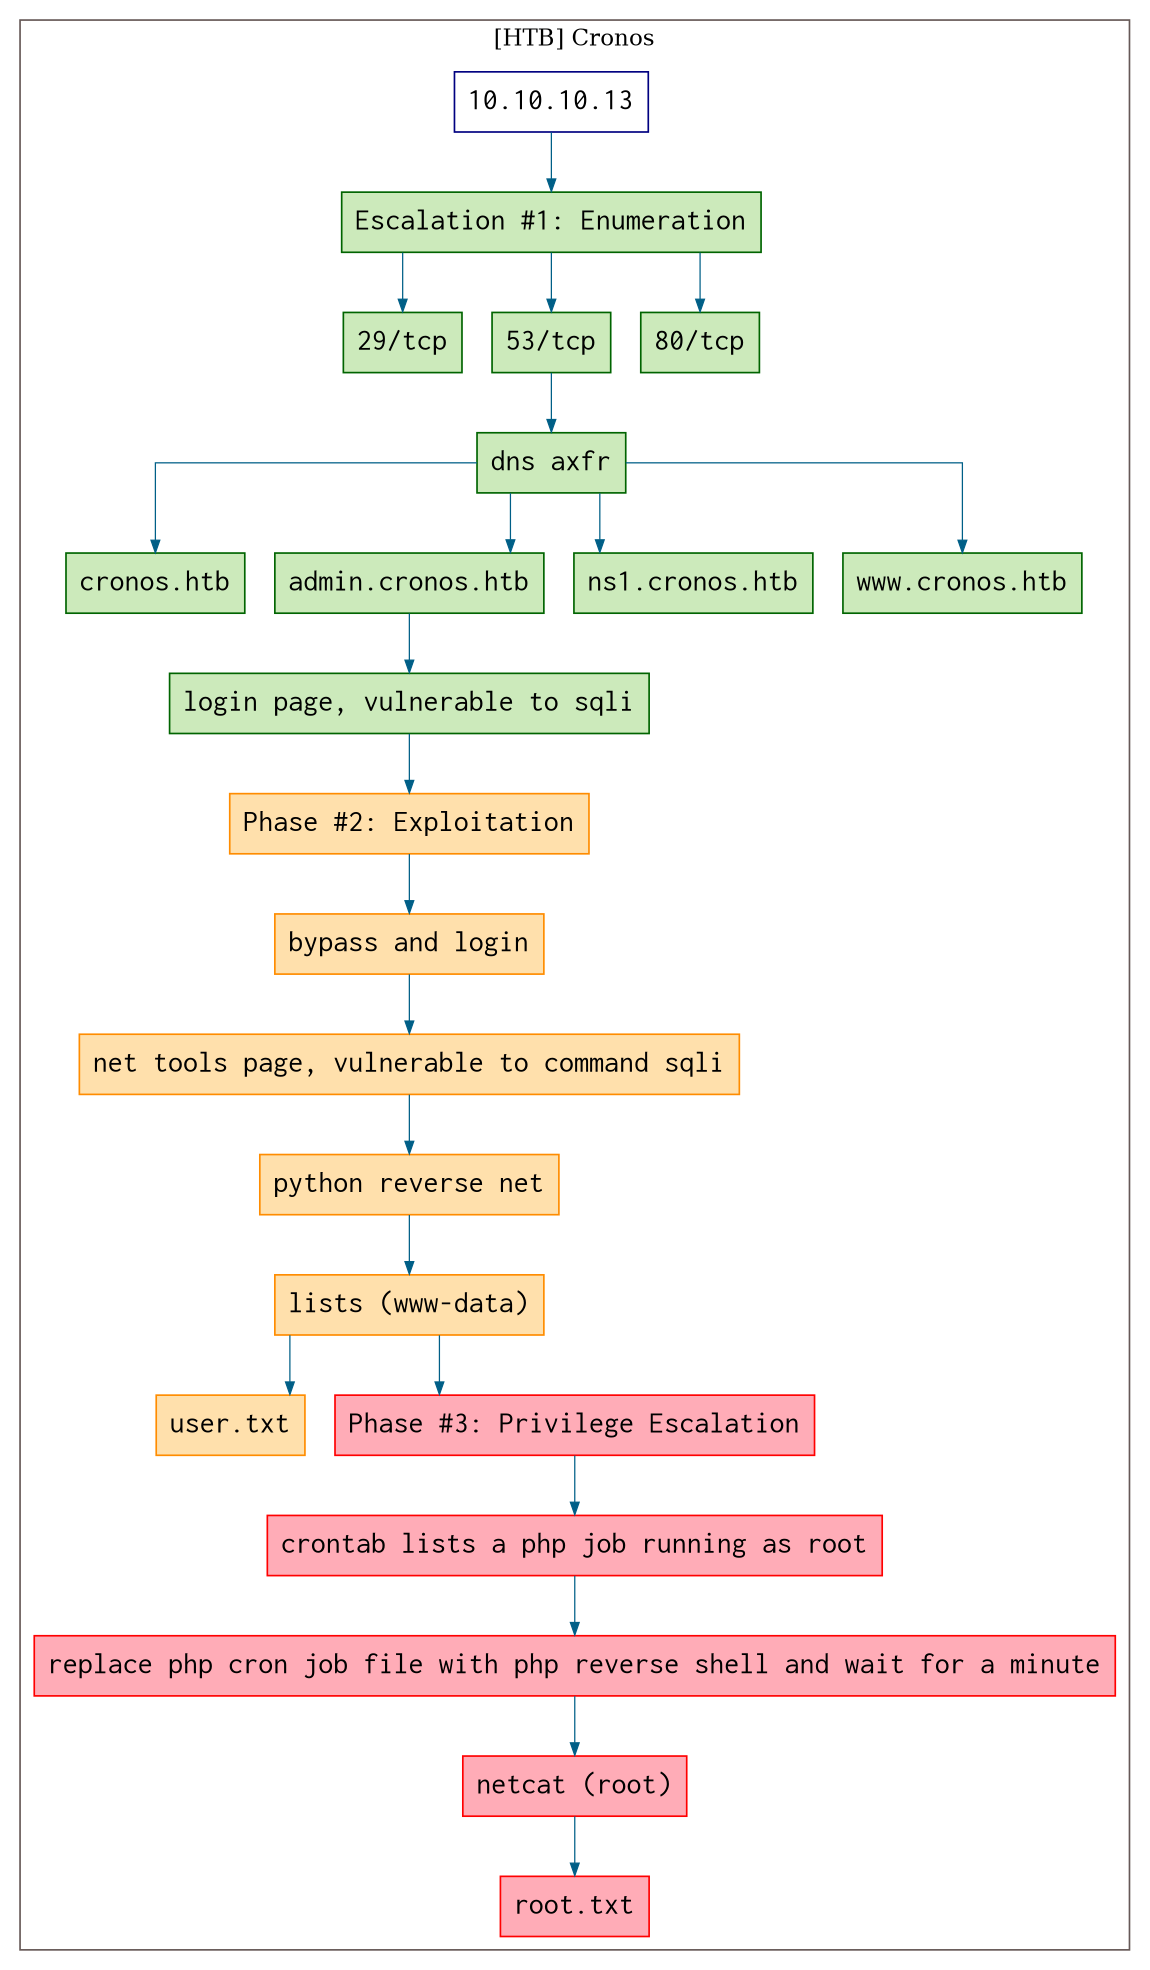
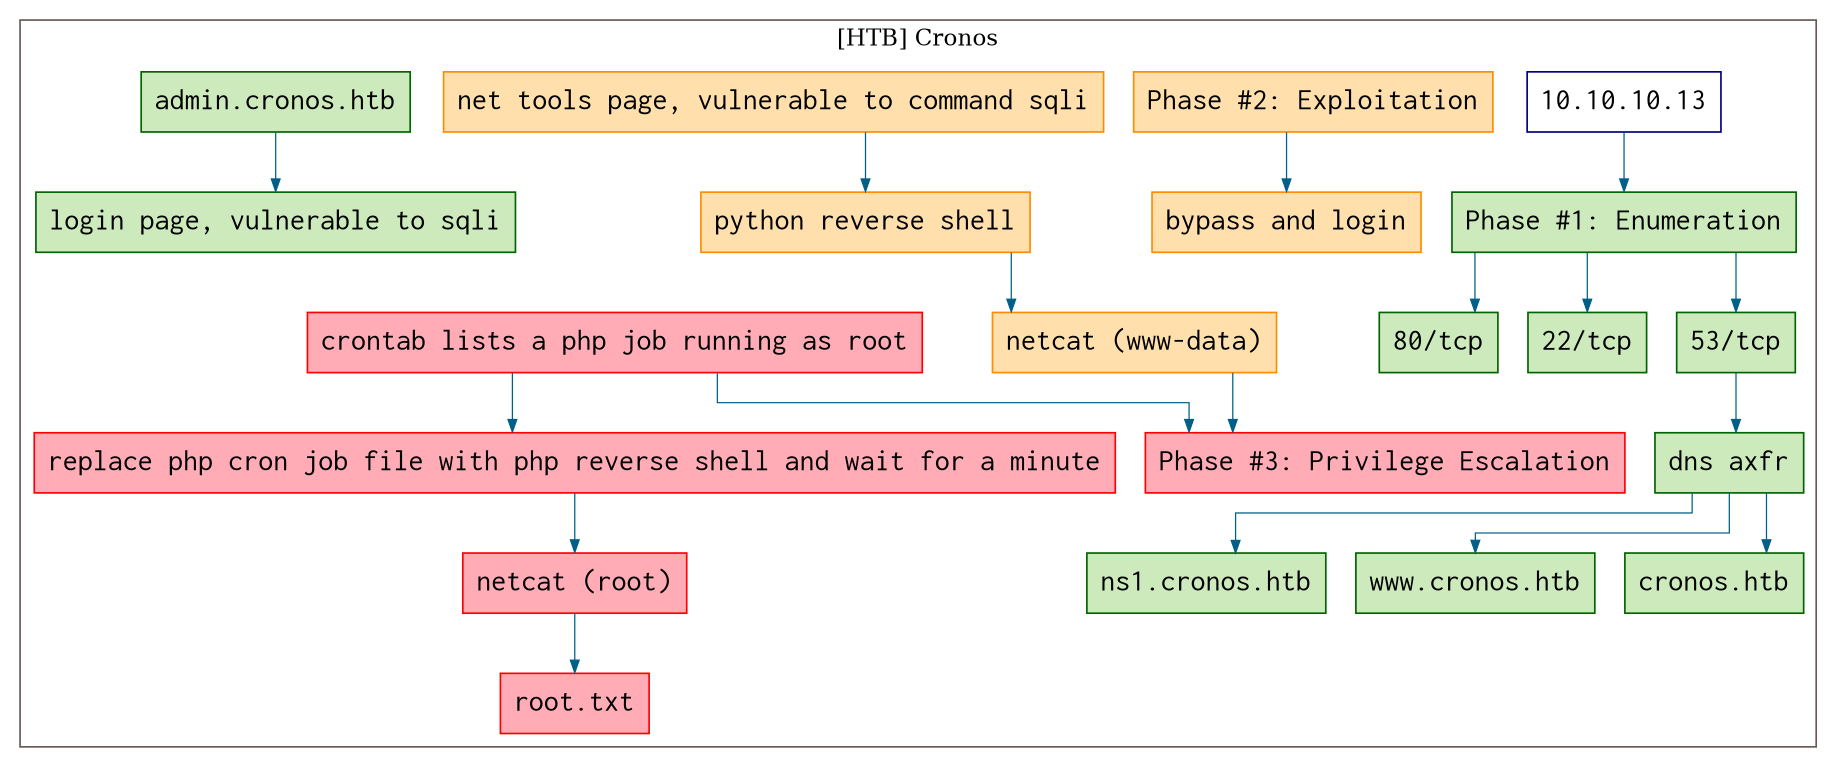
(551, 222) -> (1624, 222)
(403, 343) -> (1587, 343)
(510, 517) -> none
(409, 757) -> none
(409, 998) -> none
(409, 1185) -> (865, 222)
(409, 1305) -> (1134, 343)
(231, 1425) -> none
(575, 1479) -> (947, 403)
